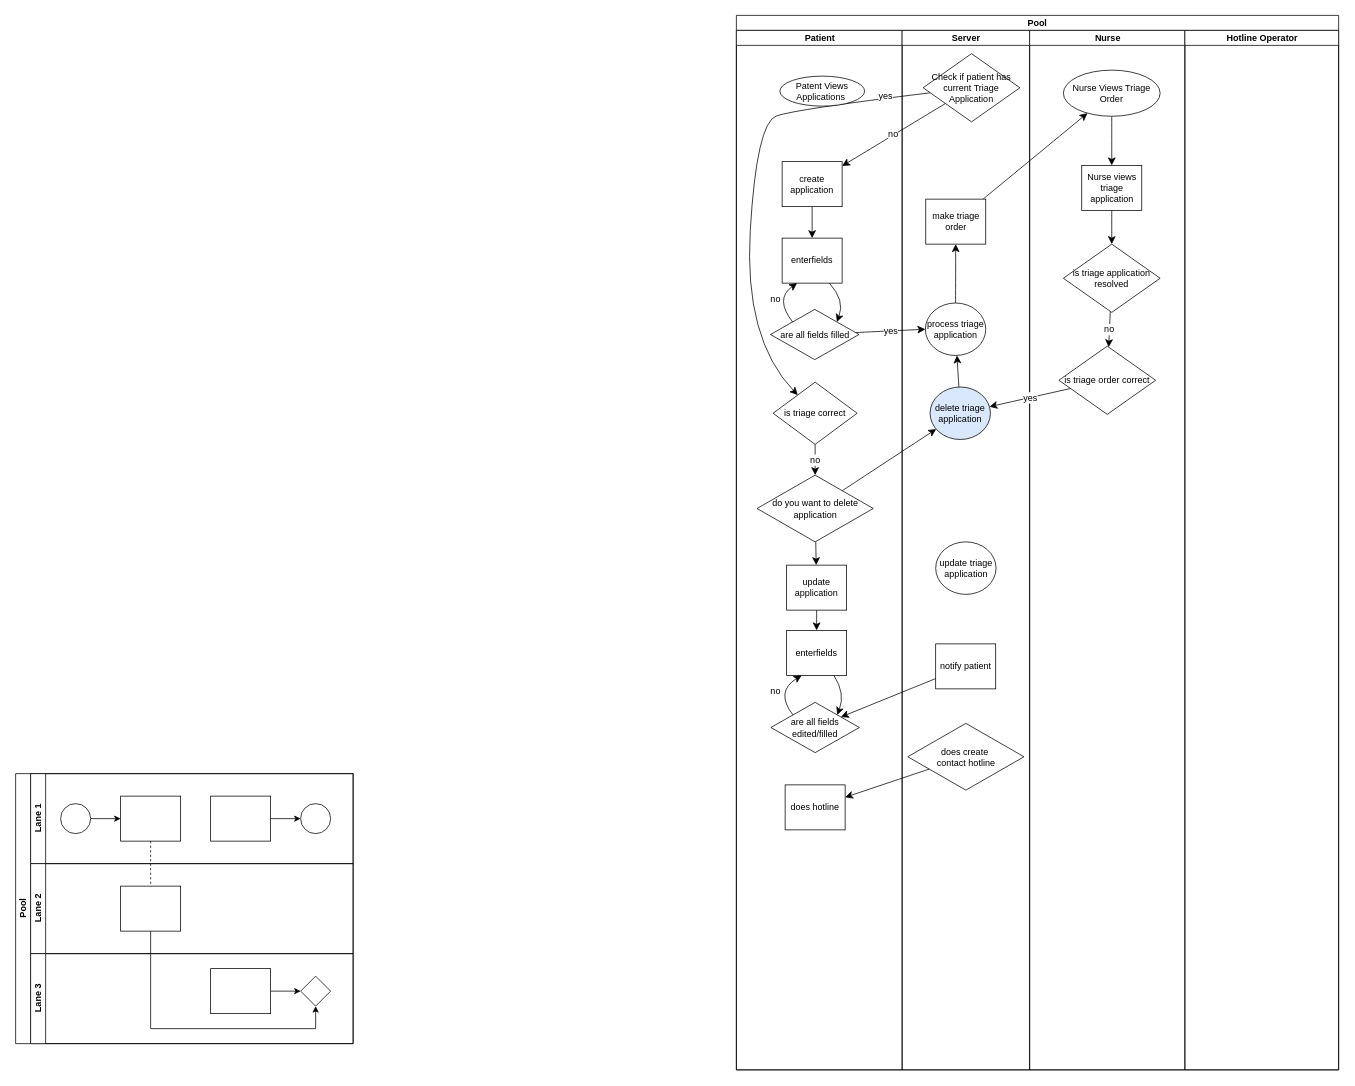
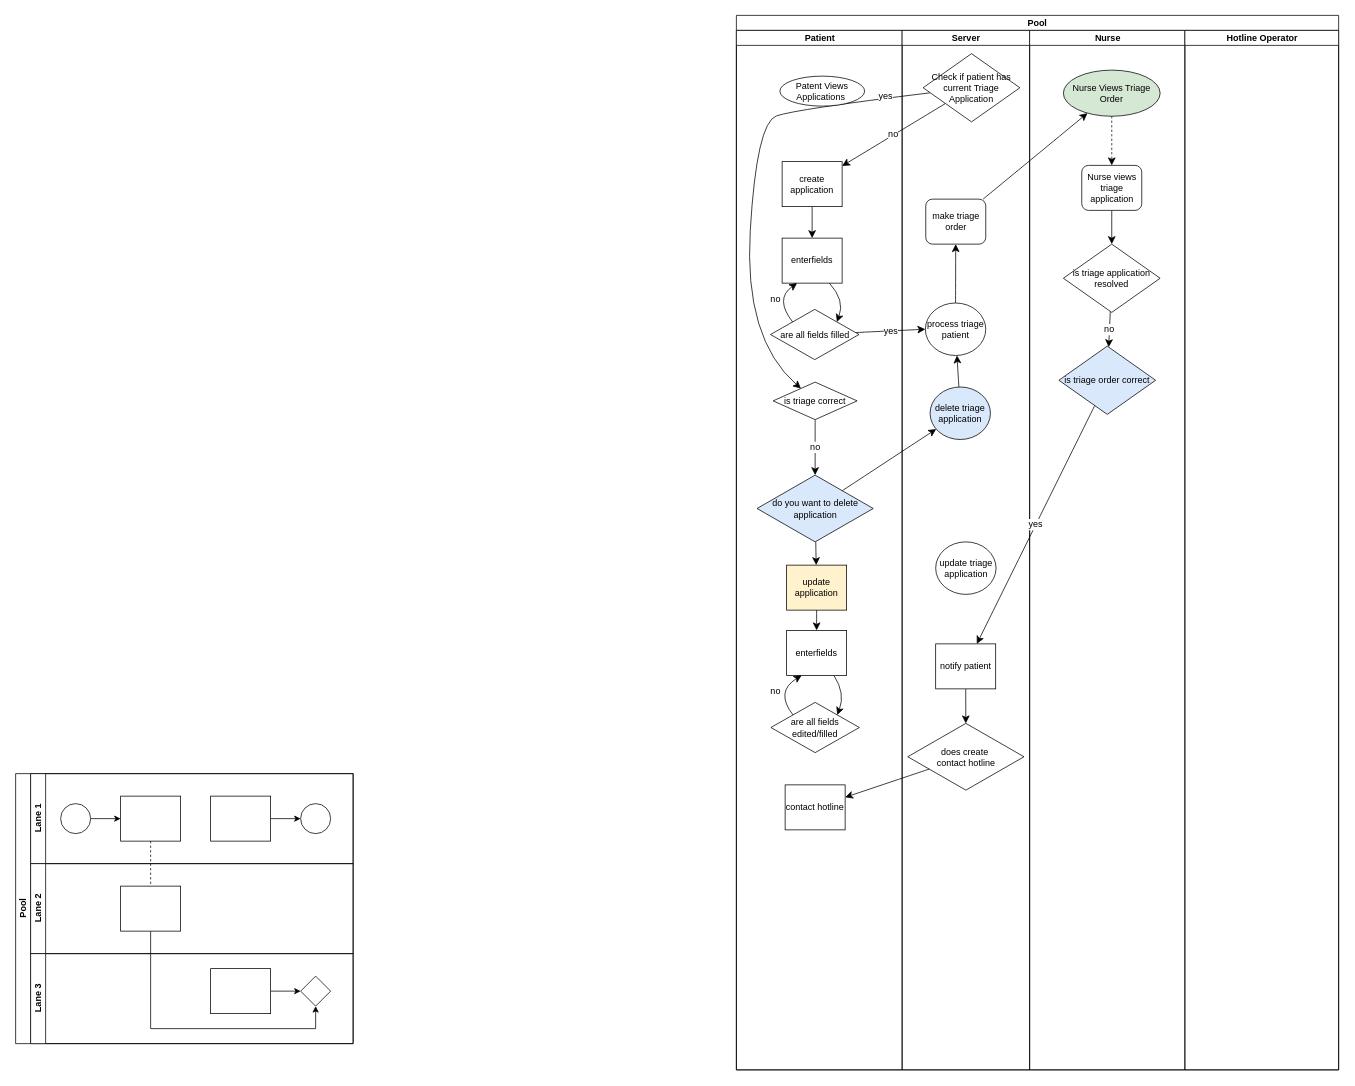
(1112, 93) -> (1112, 93)
(1112, 137) -> (1112, 137)
(1112, 188) -> (1112, 188)
(956, 222) -> (956, 222)
(956, 330) -> (956, 330)
(1107, 380) -> (1107, 380)
(1031, 397) -> (1062, 470)
(815, 413) -> (815, 401)
(815, 509) -> (815, 509)
(816, 588) -> (816, 588)
(890, 697) -> (966, 703)
(815, 807) -> (815, 807)
